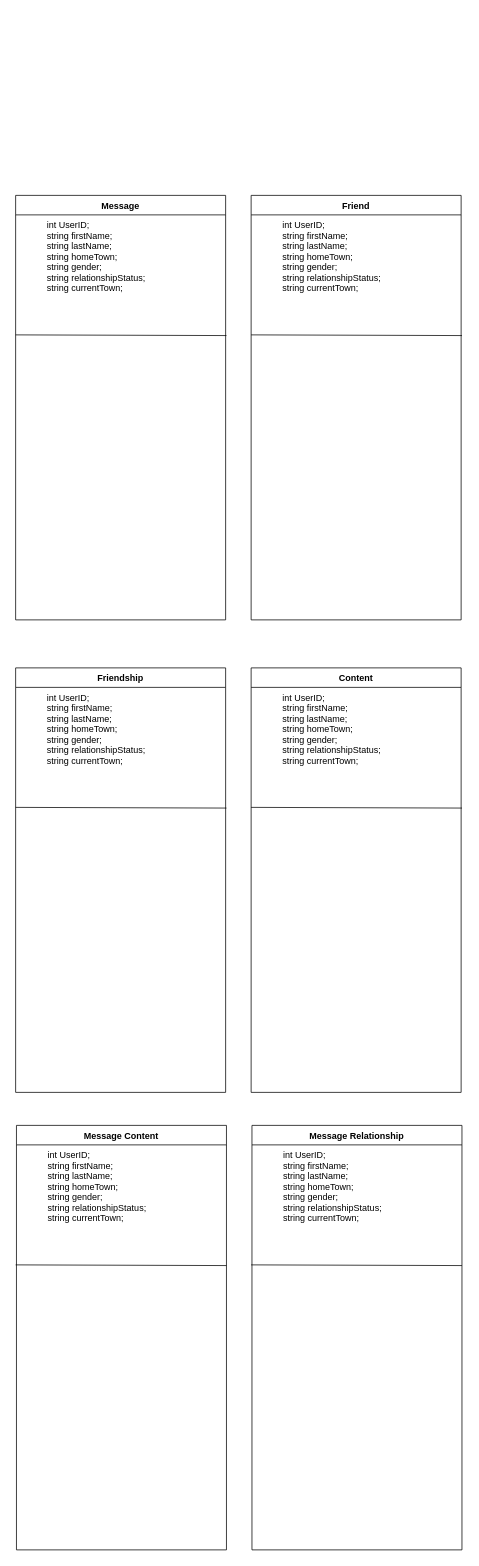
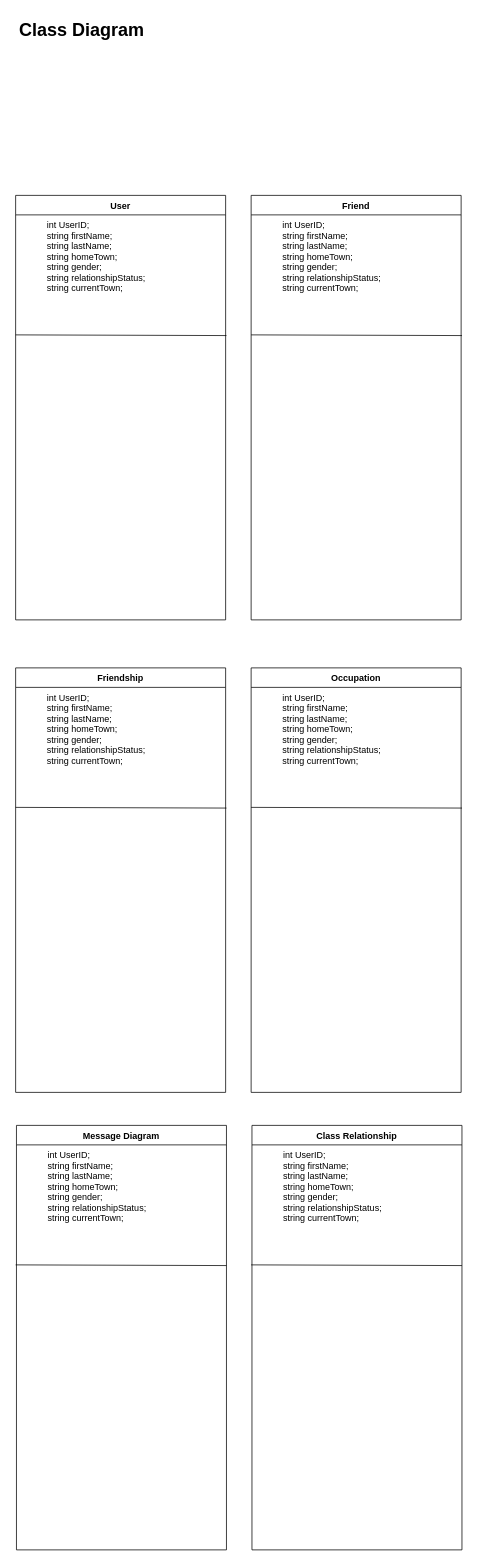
none -> (87, 60)
(120, 206) -> (120, 206)
(356, 678) -> (356, 678)
(121, 1136) -> (121, 1136)
(356, 1136) -> (356, 1136)
